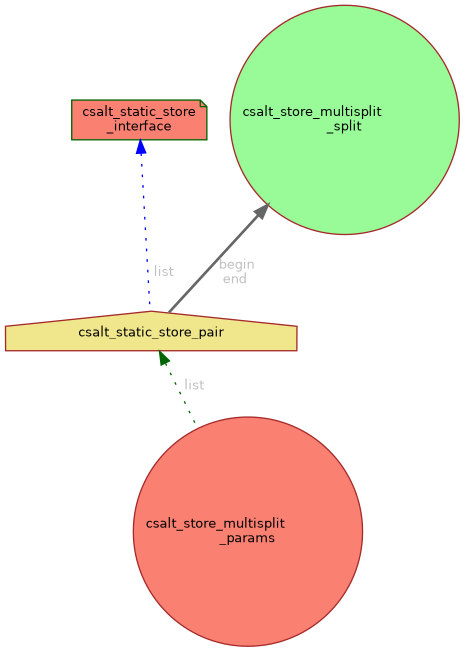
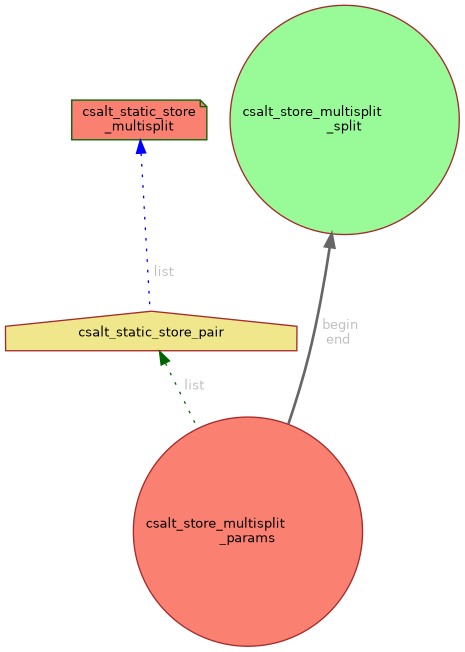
(139, 120) -> (139, 120)
(214, 264) -> (313, 337)
